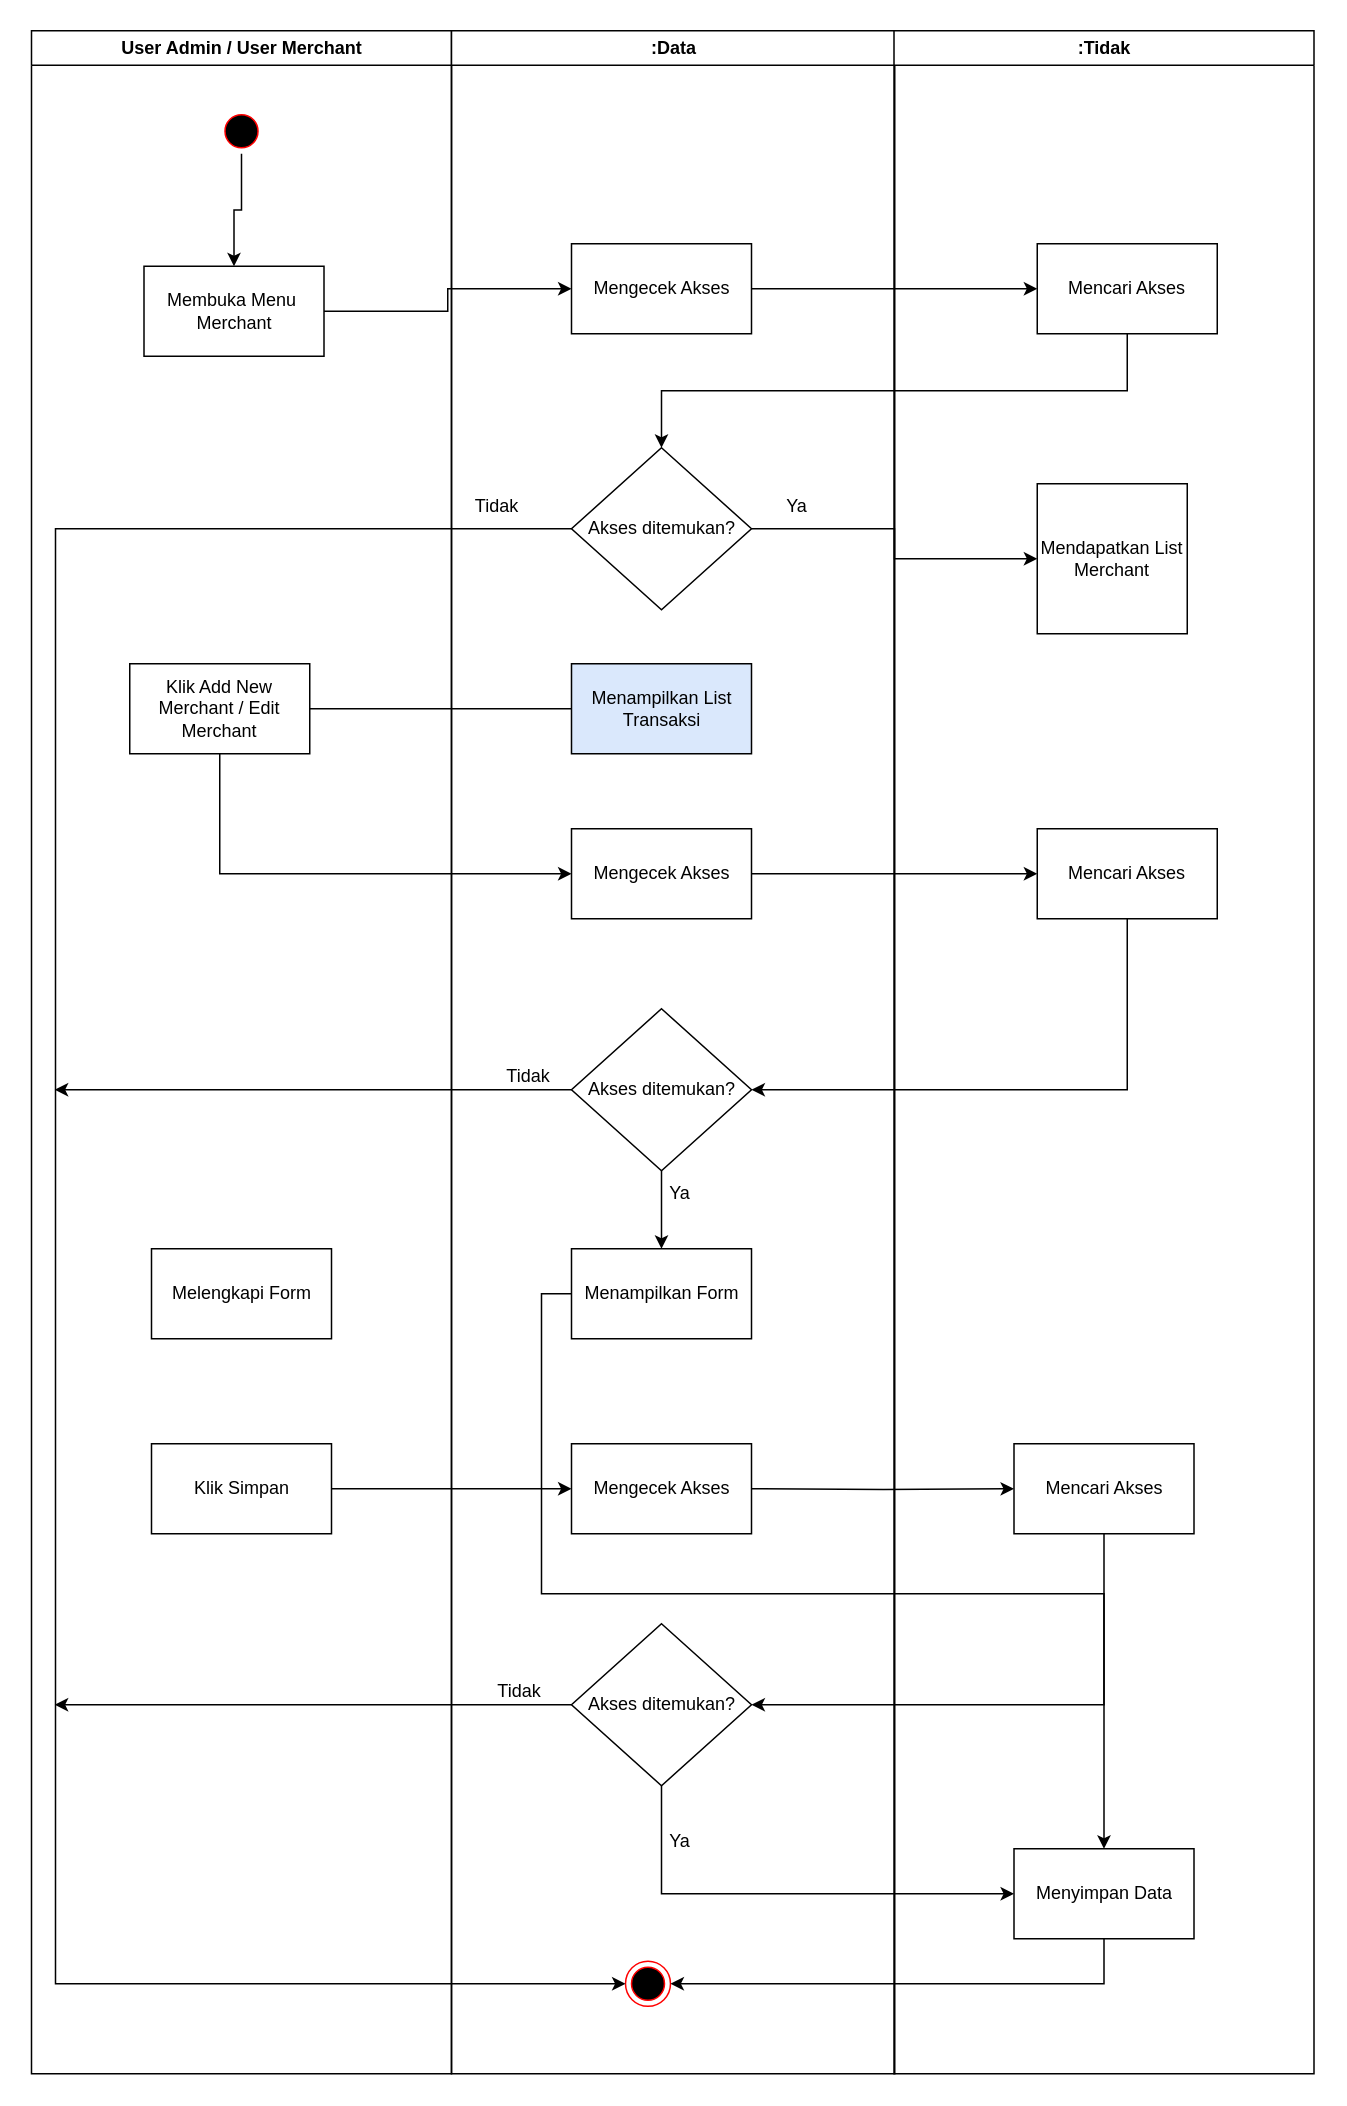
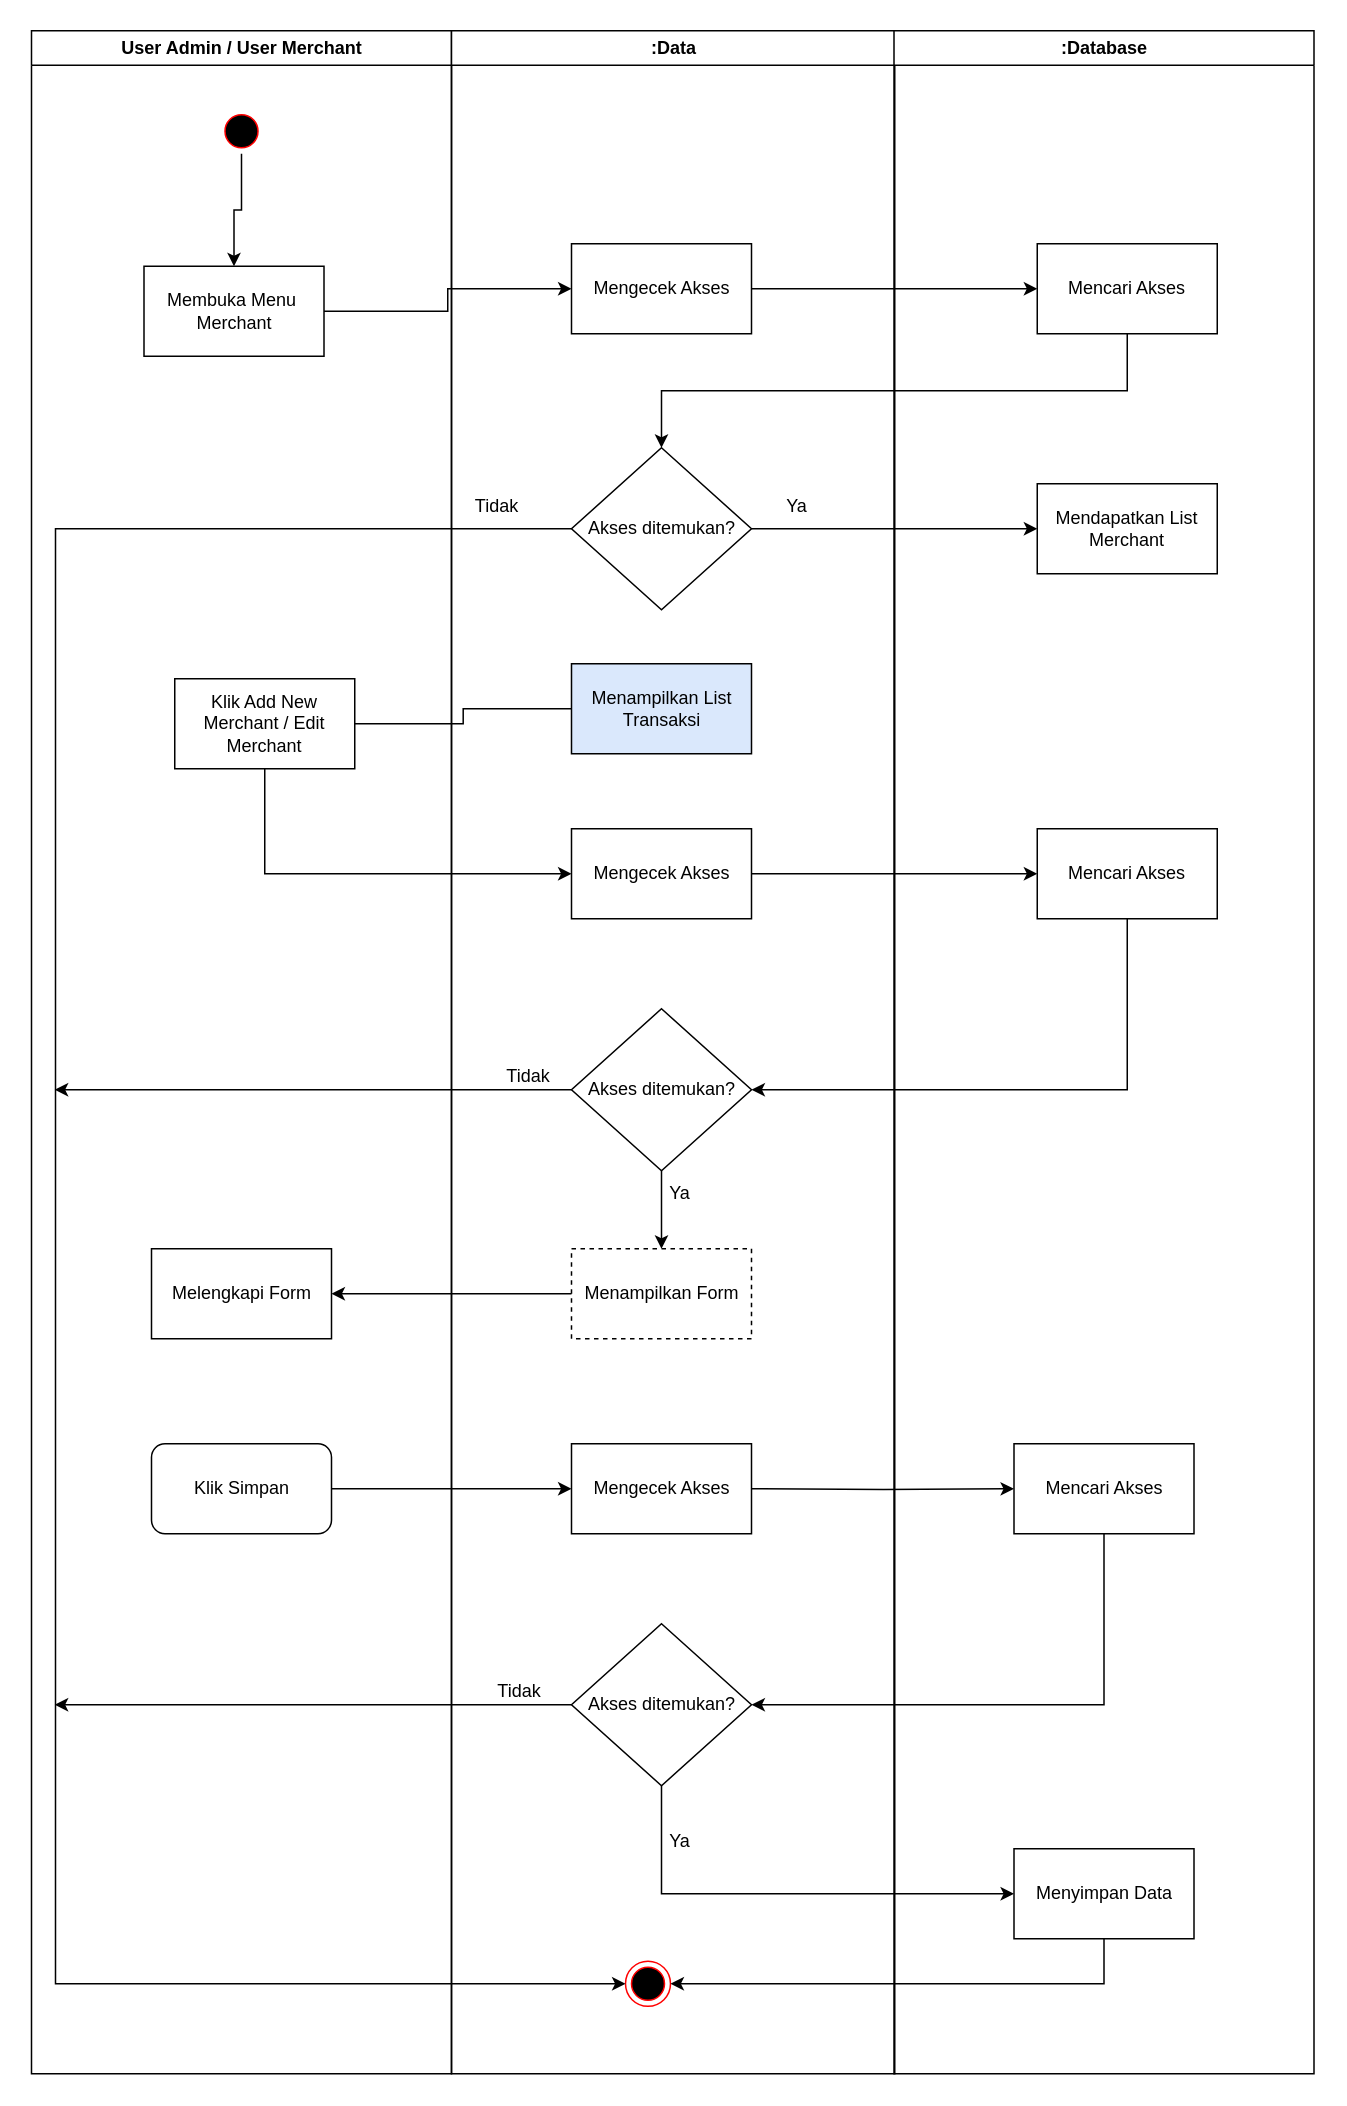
(1105, 49) -> (1105, 49)
(1112, 559) -> (1127, 529)
(220, 709) -> (265, 724)
(662, 1294) -> (662, 1294)
(242, 1489) -> (242, 1489)
(671, 1594) -> (442, 1294)
